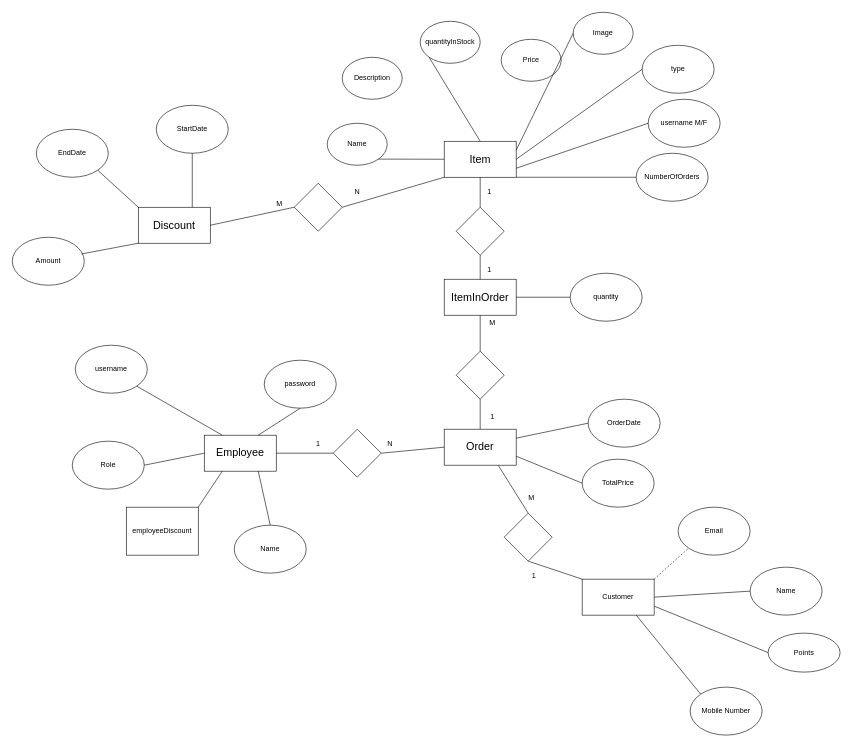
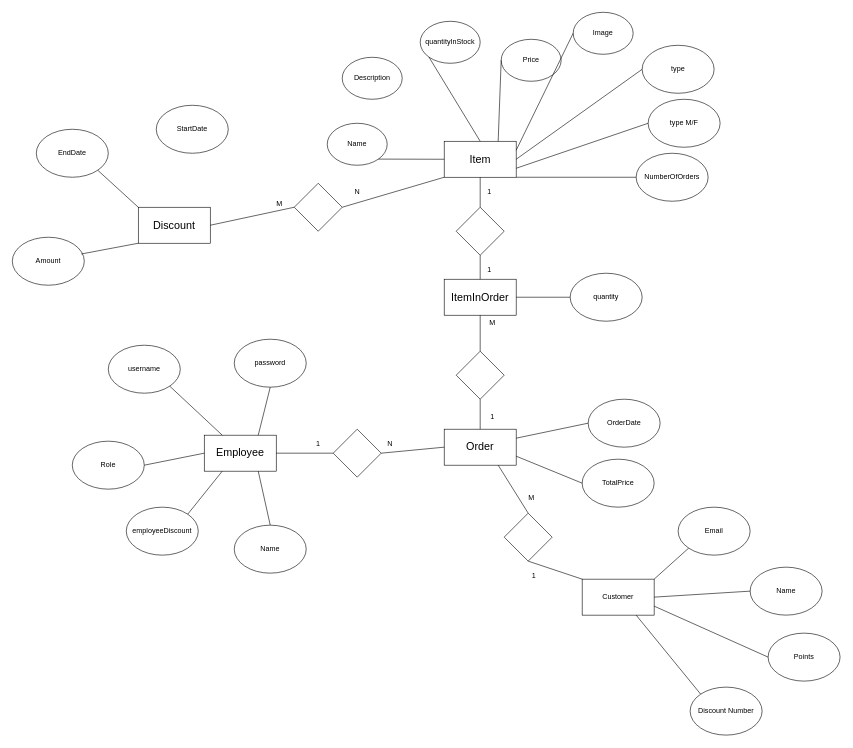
none -> (500, 102)
(684, 123) -> (684, 123)
(192, 180) -> none
(111, 369) -> (144, 369)
(300, 384) -> (270, 363)
(162, 531) -> (162, 531)
(672, 564) -> (672, 564)
(804, 653) -> (804, 657)
(726, 711) -> (726, 711)
